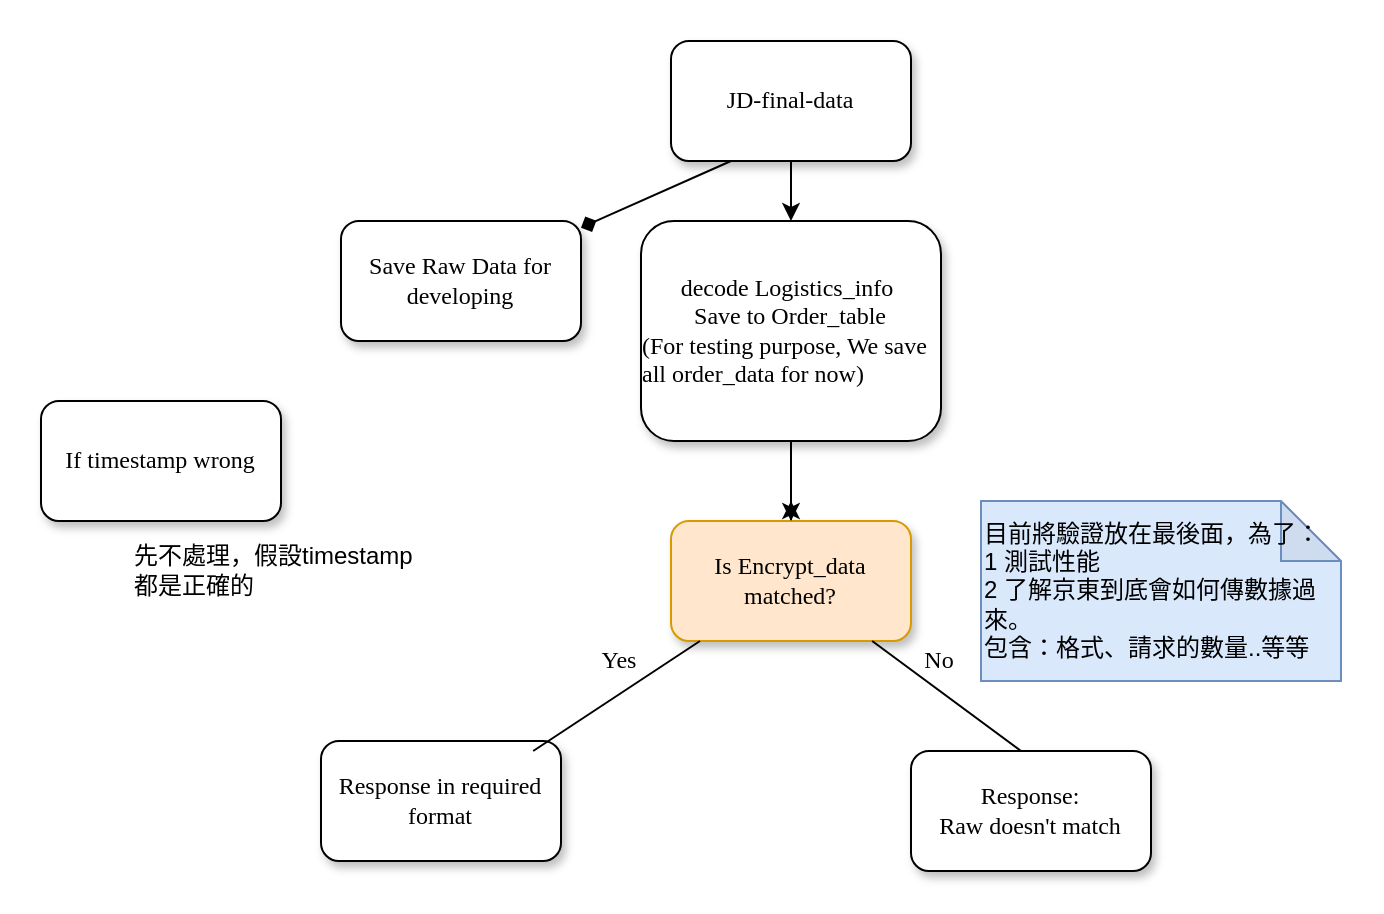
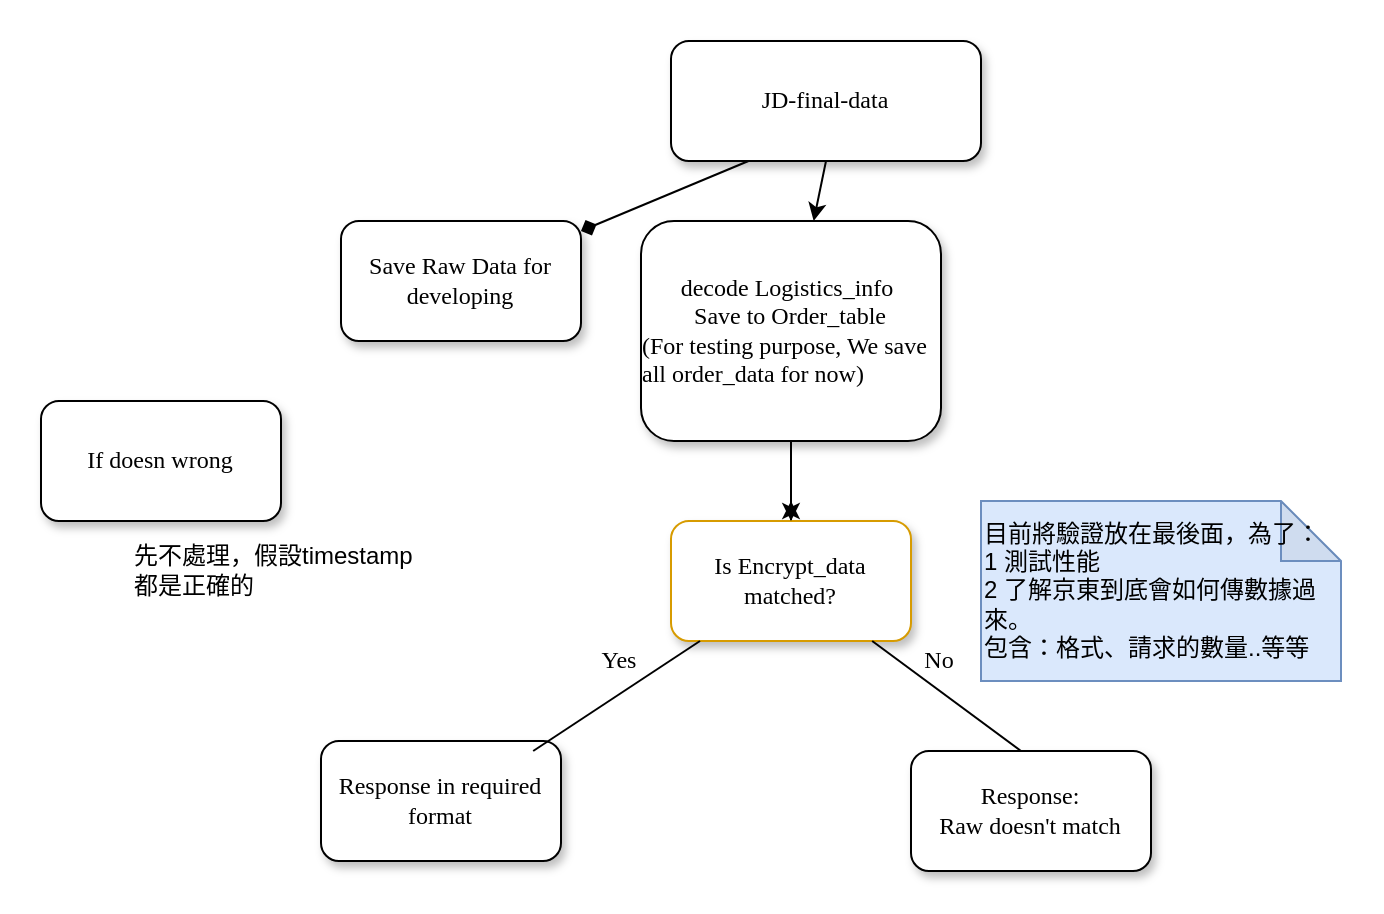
(791, 101) -> (826, 101)
(161, 461) -> (161, 461)
(791, 581) -> (791, 581)
